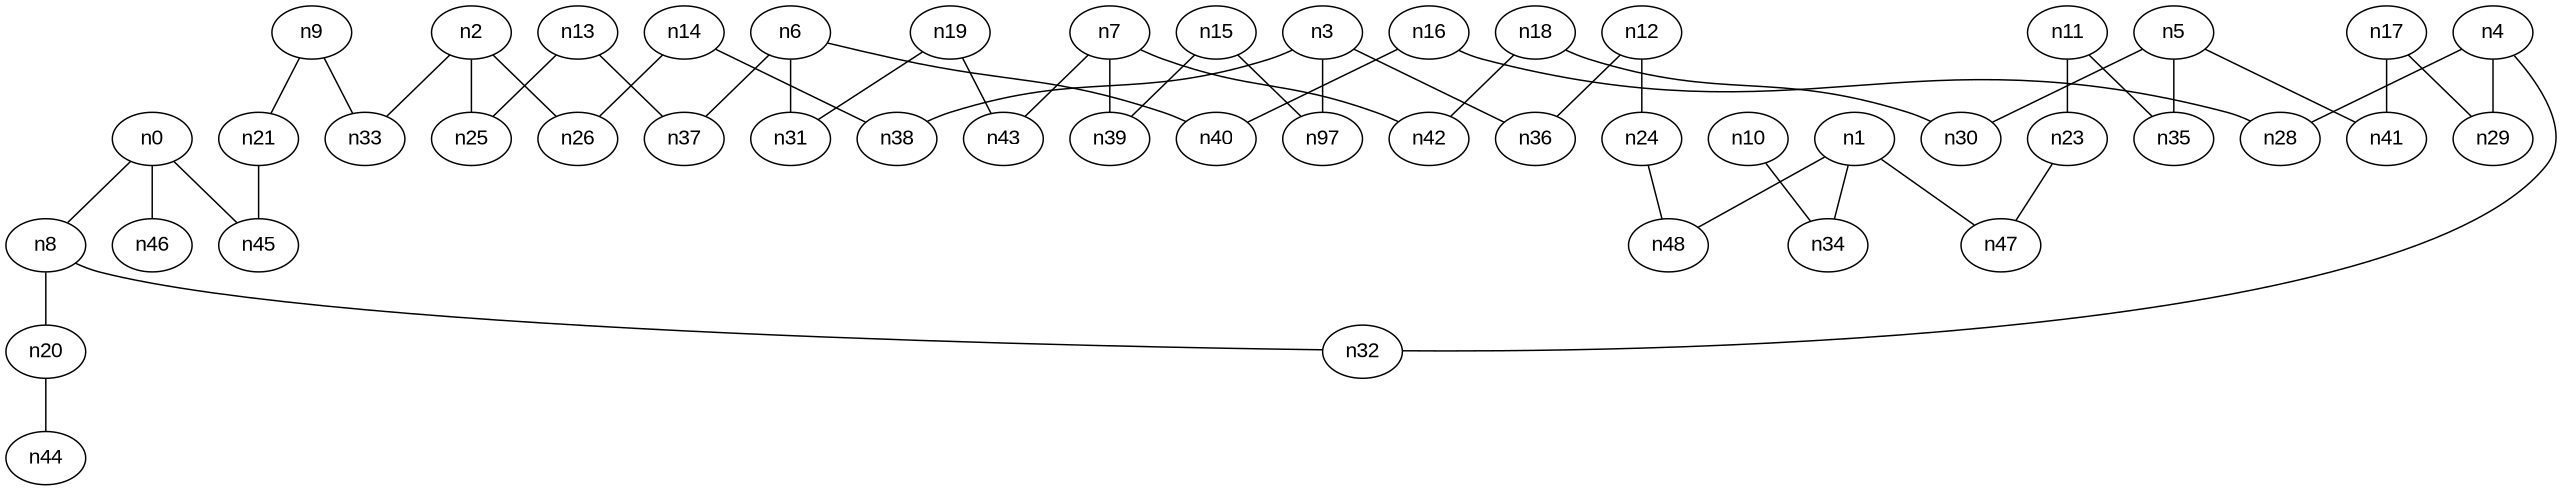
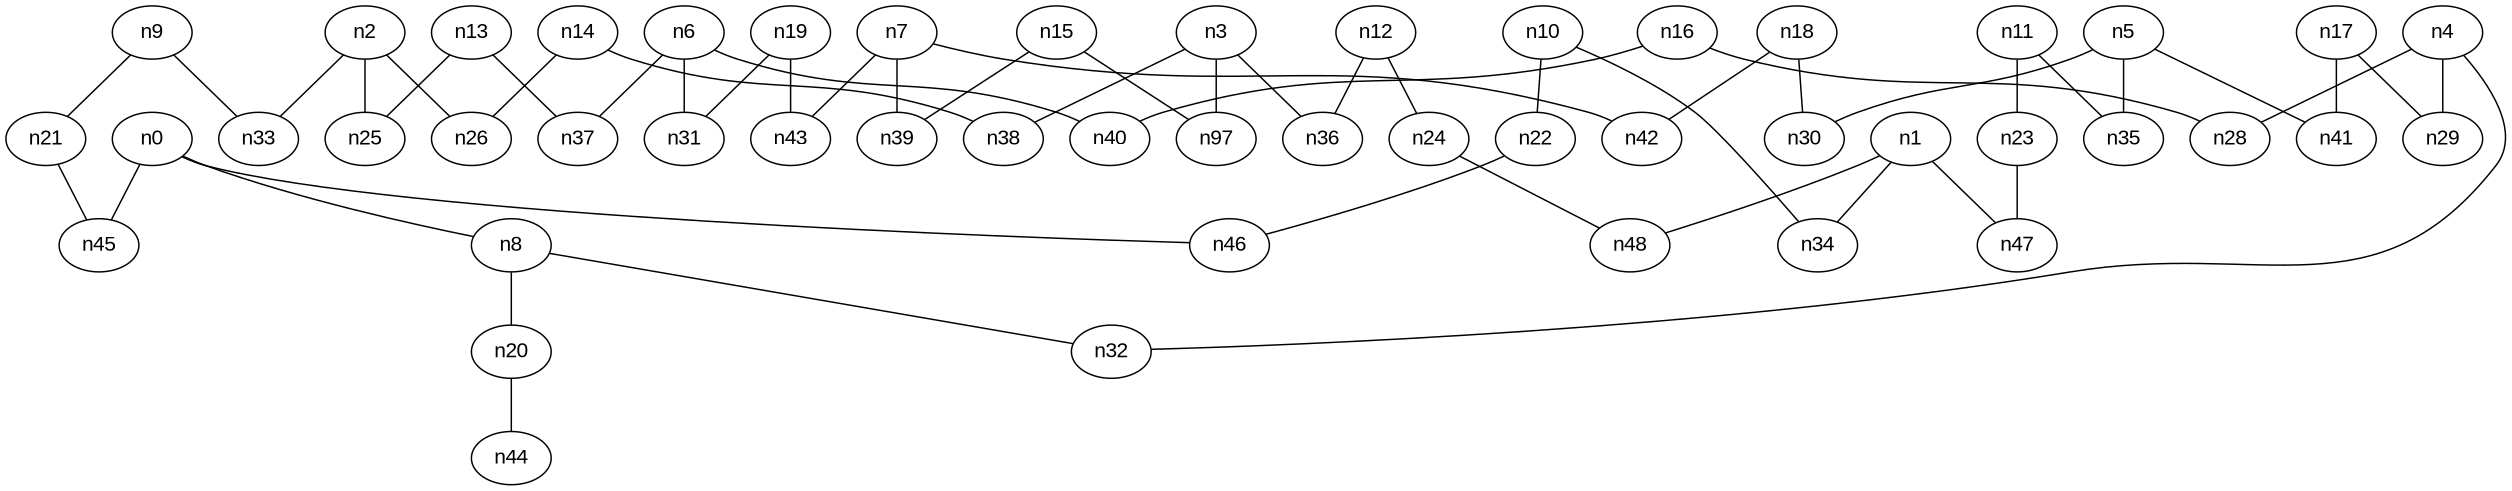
none -> (1535, 139)
